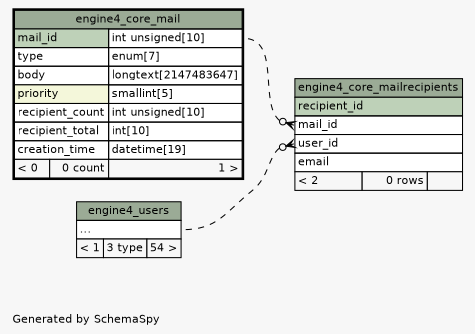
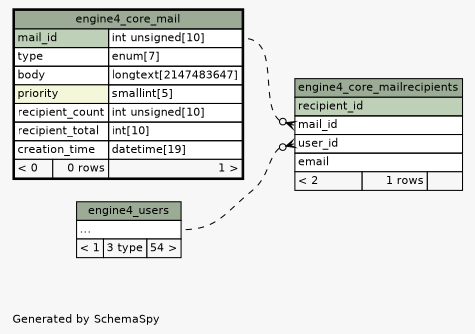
(84, 168) -> (86, 168)
(405, 181) -> (405, 181)
